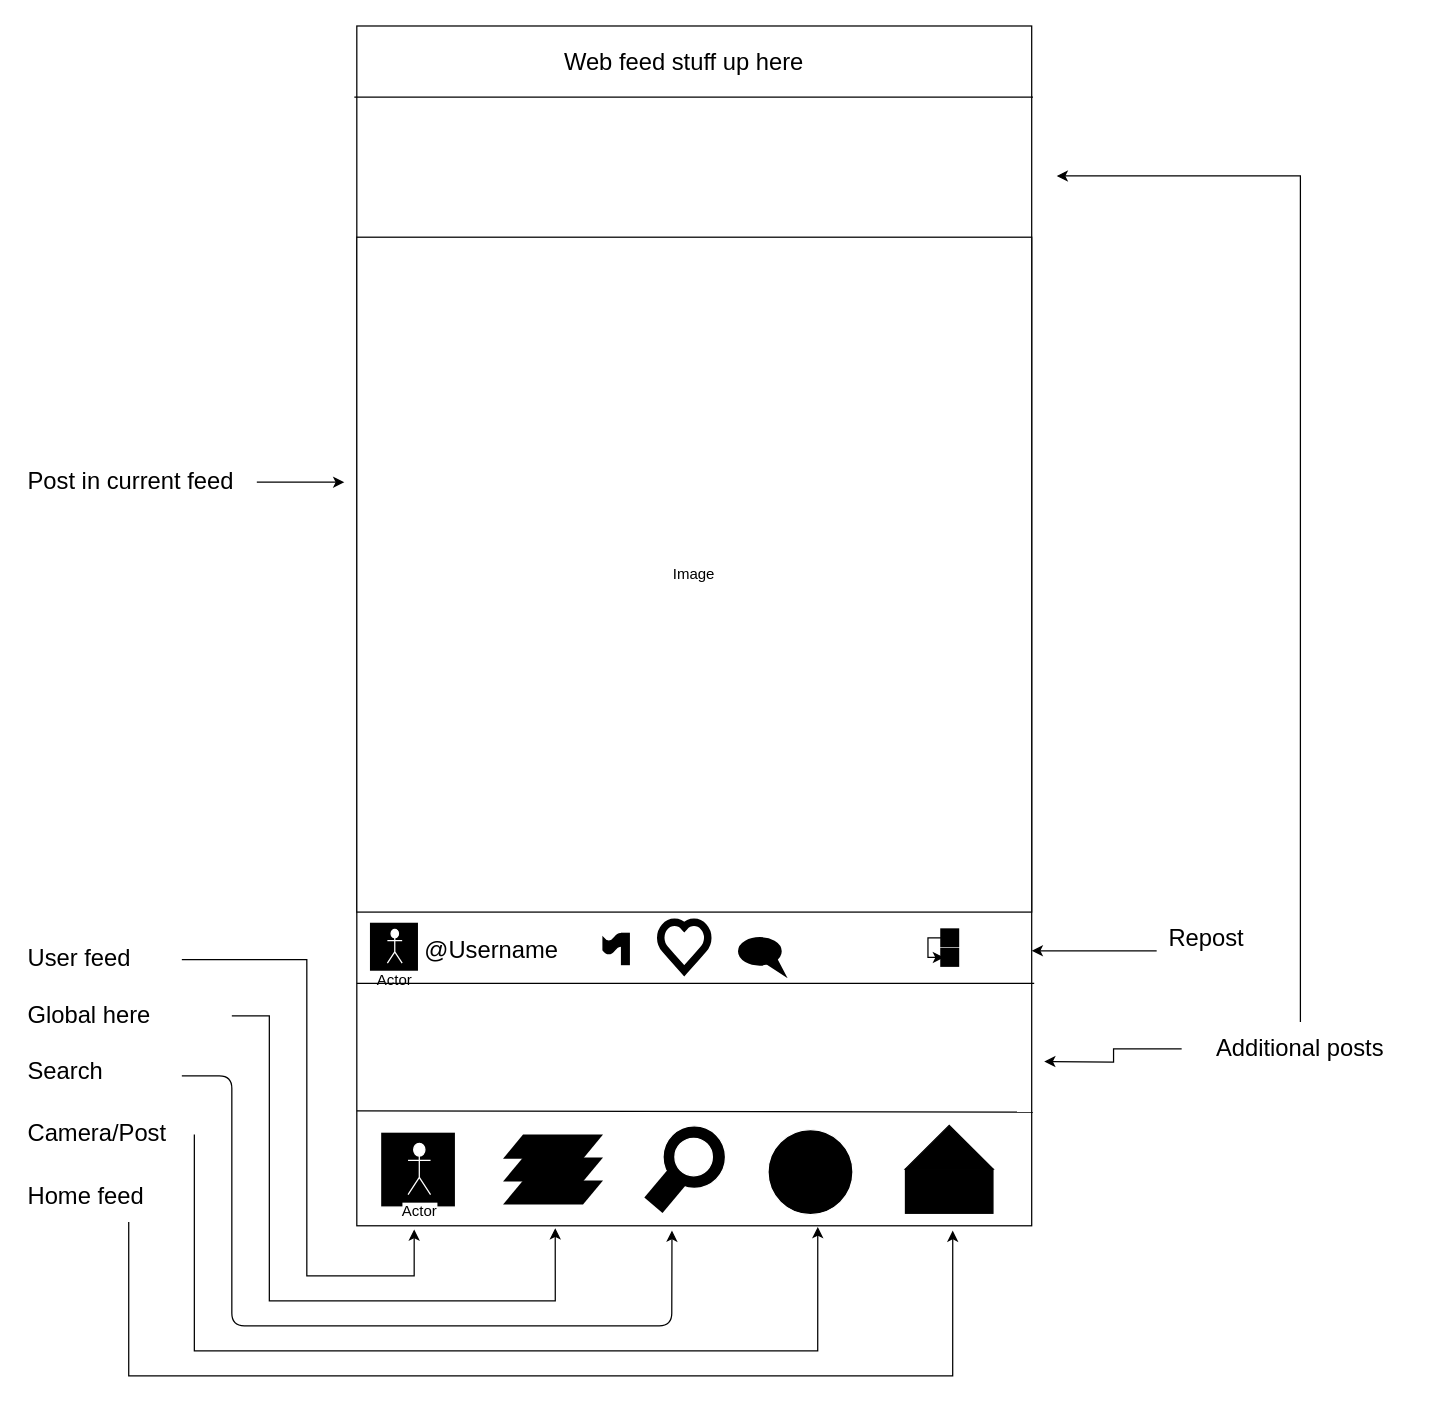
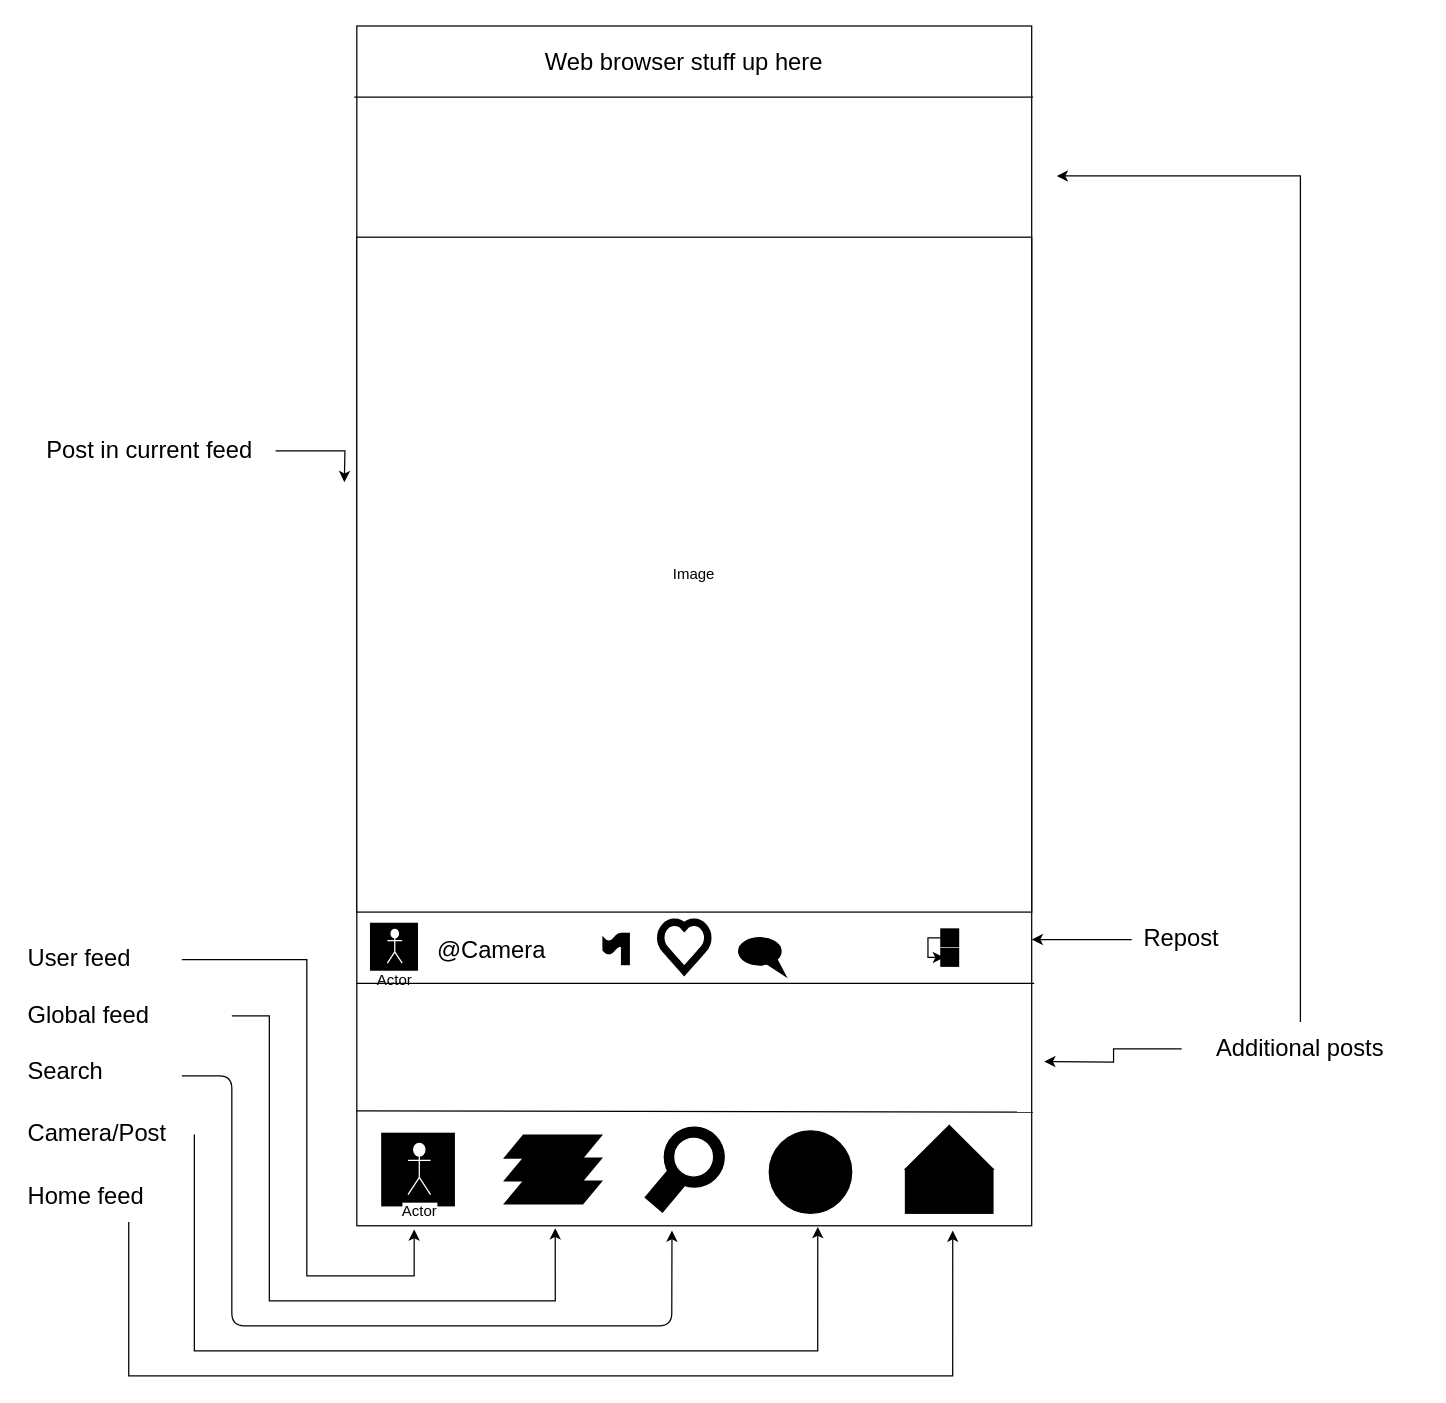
(684, 63) -> (684, 63)
(141, 482) -> (160, 451)
(1207, 939) -> (1182, 939)
(492, 951) -> (492, 951)
(92, 1016) -> (92, 1016)
